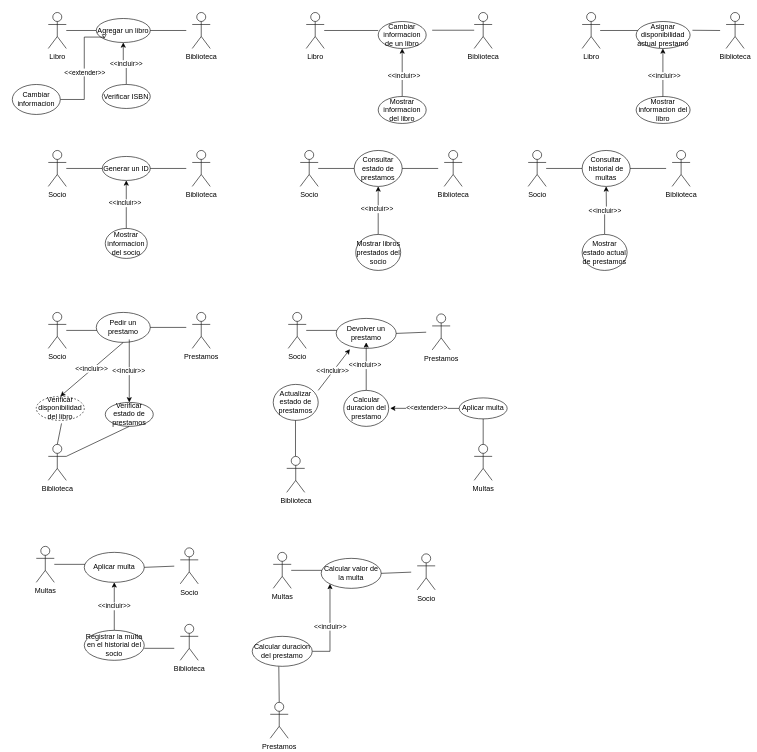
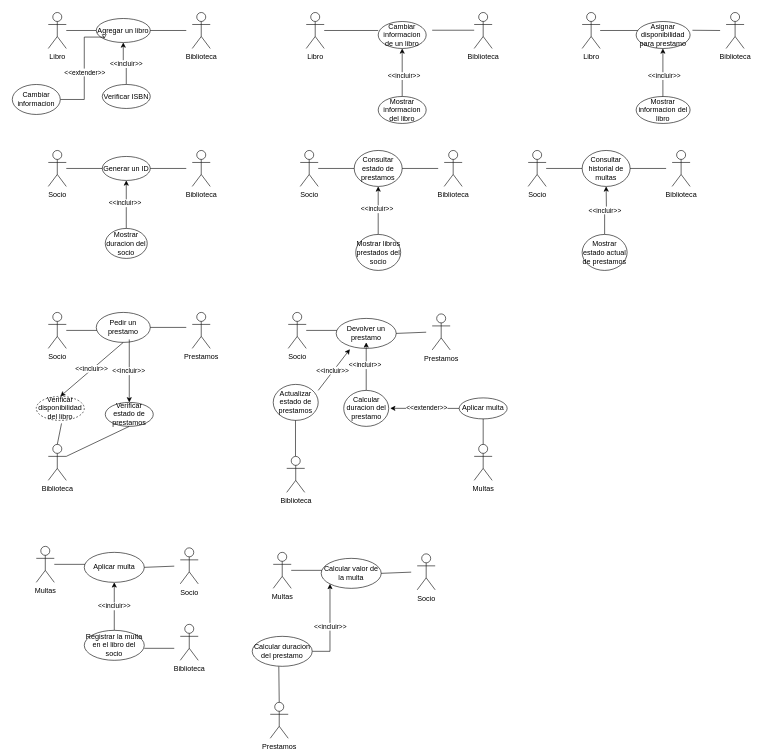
(663, 35) -> (663, 35)
(126, 243) -> (126, 243)
(114, 645) -> (114, 645)
